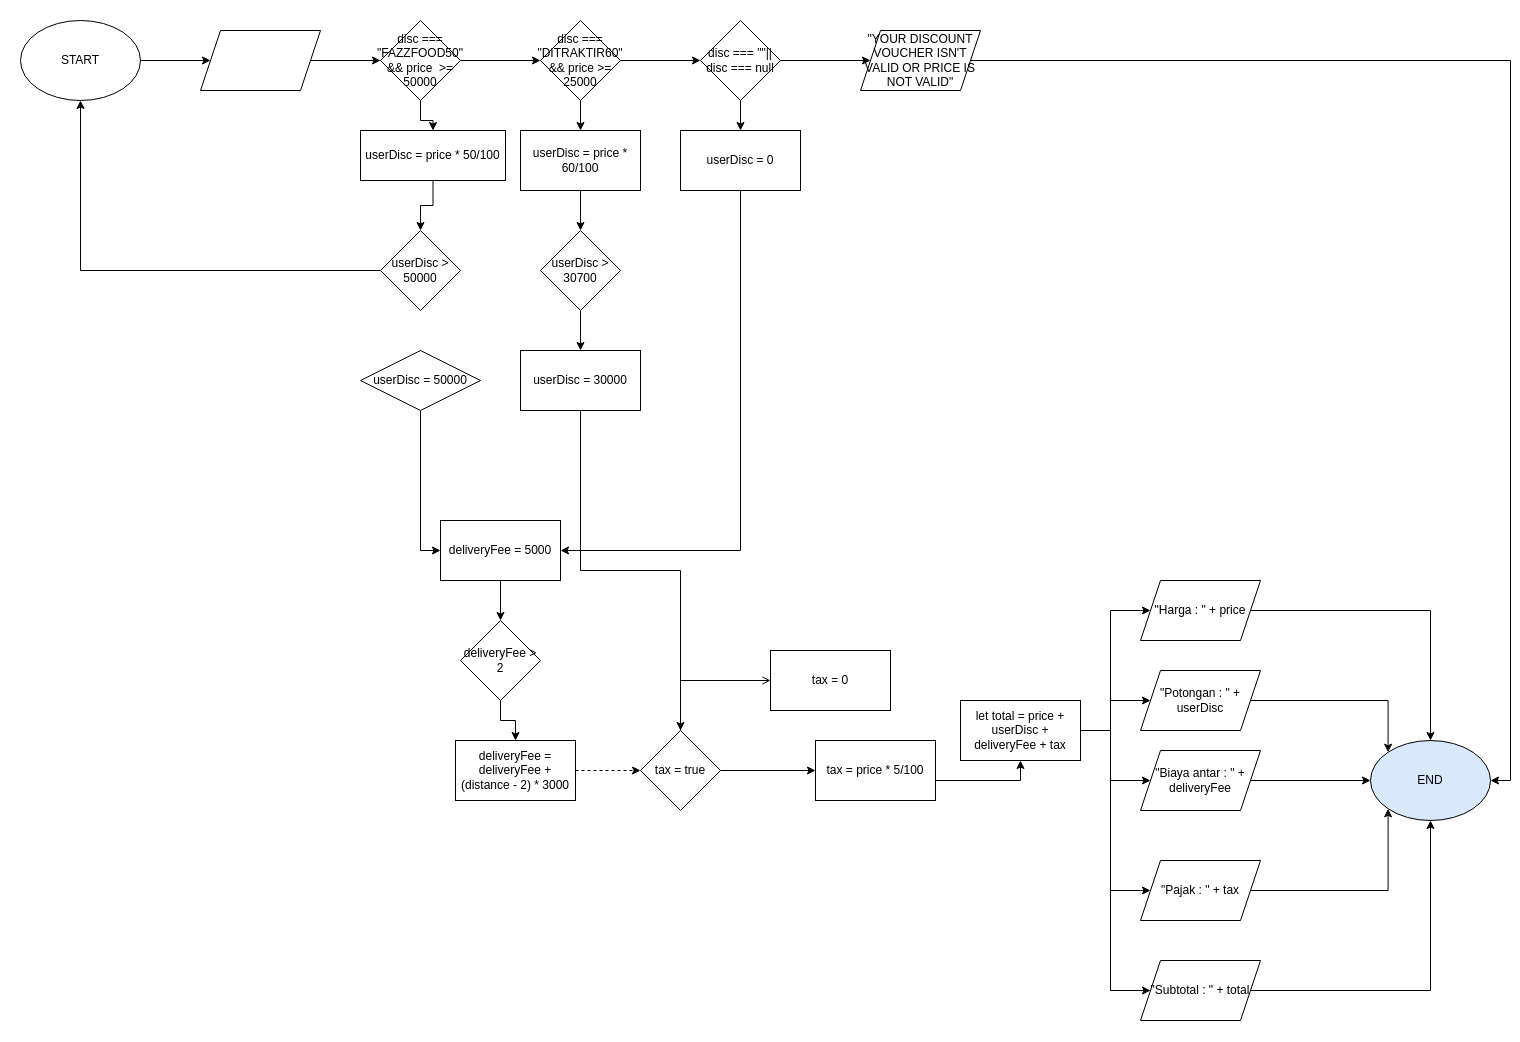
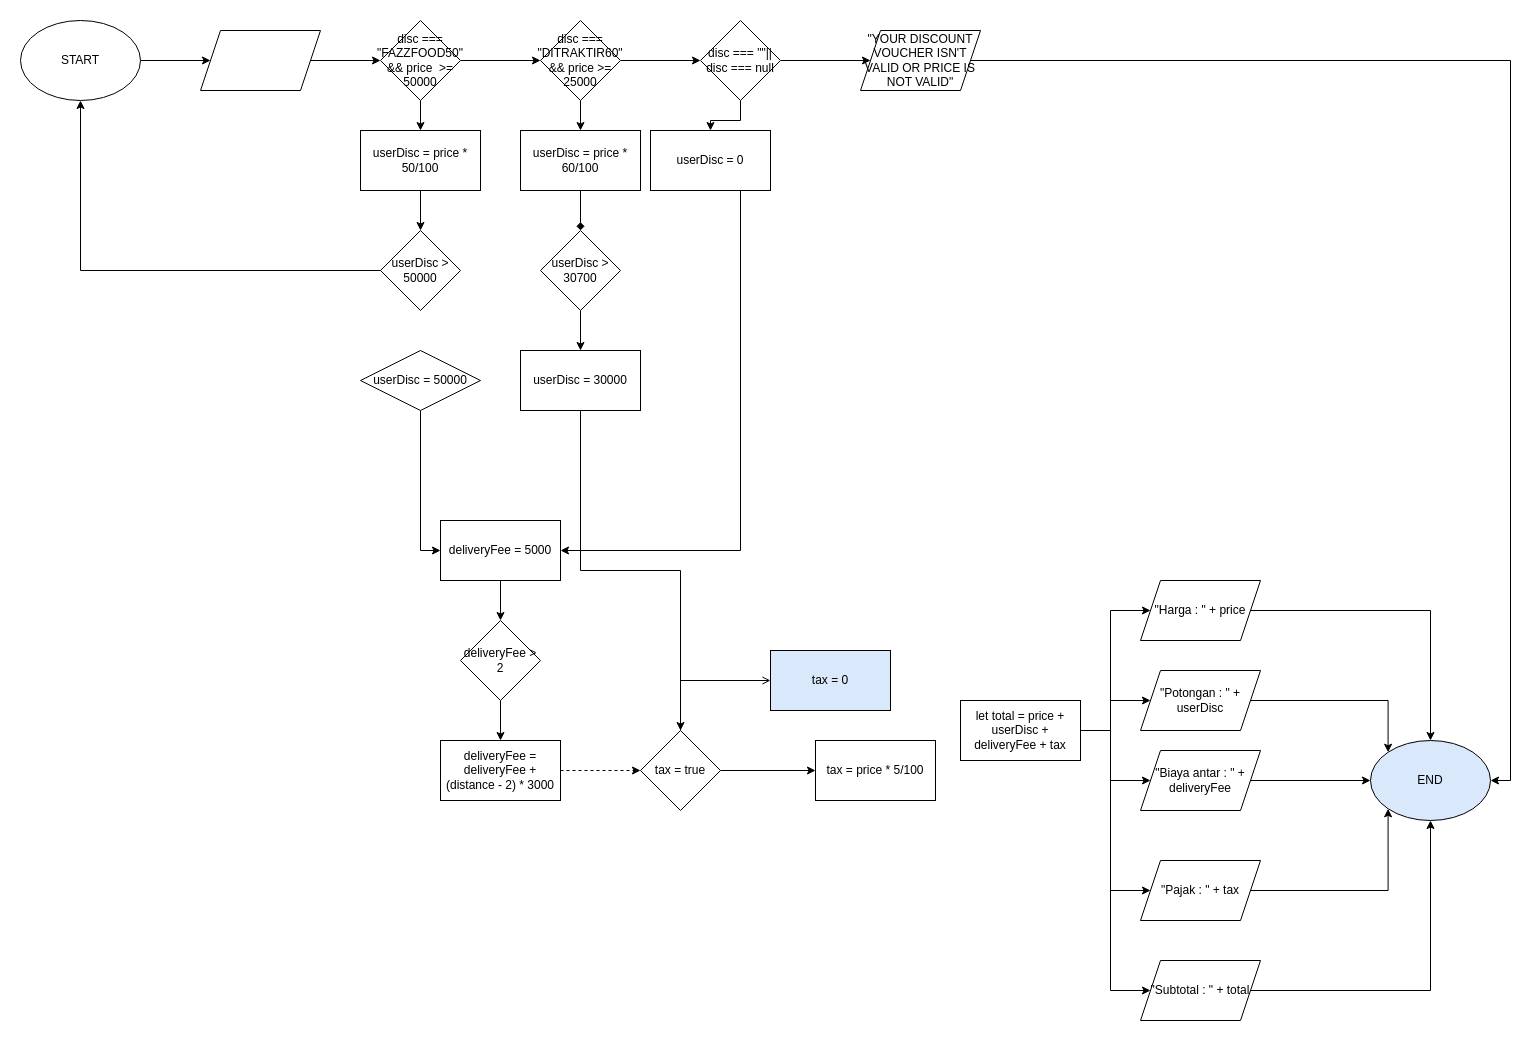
(433, 156) -> (421, 161)
(741, 161) -> (711, 161)
(581, 222) -> (581, 222)
(831, 681) -> (831, 681)
(516, 771) -> (501, 771)
(985, 781) -> none
